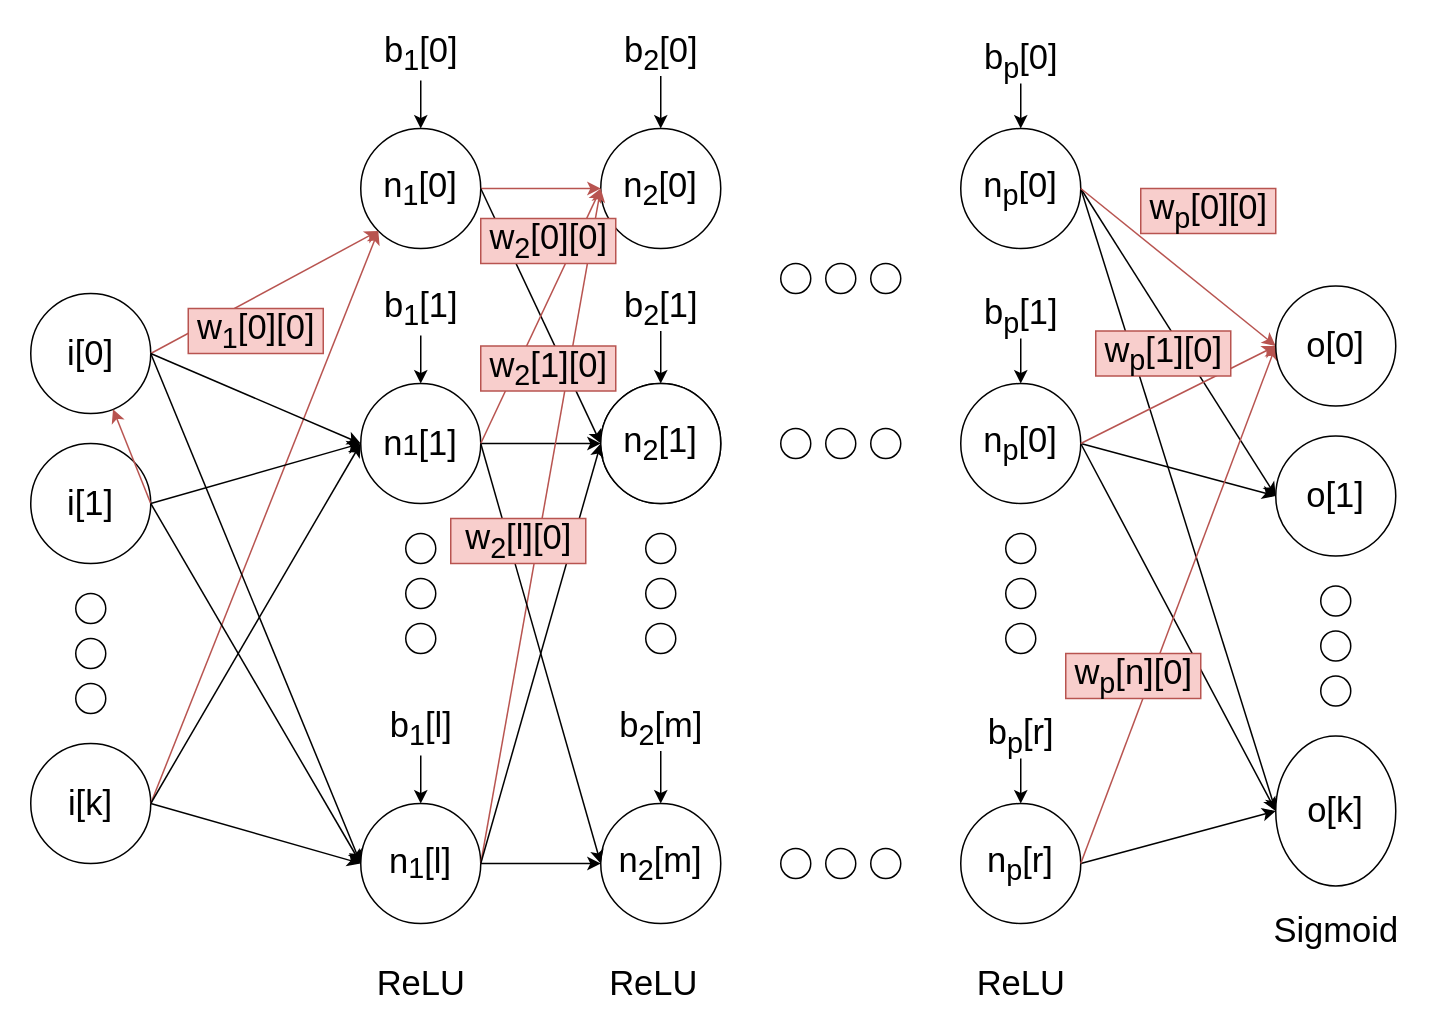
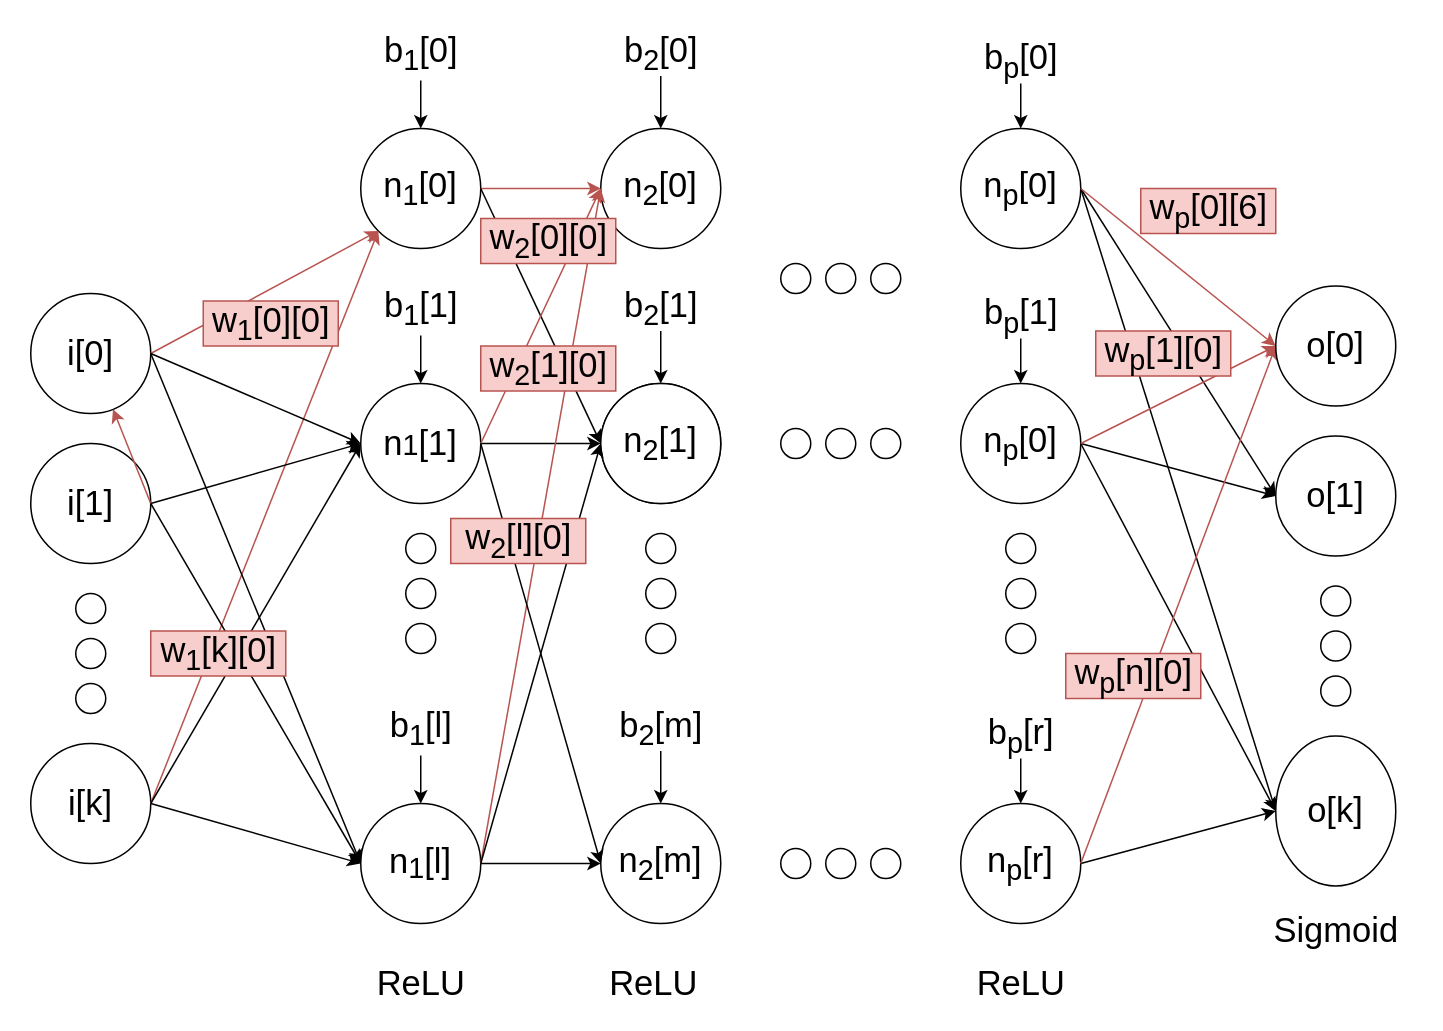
(1209, 211) -> (1209, 211)
(256, 331) -> (271, 323)
none -> (218, 653)
